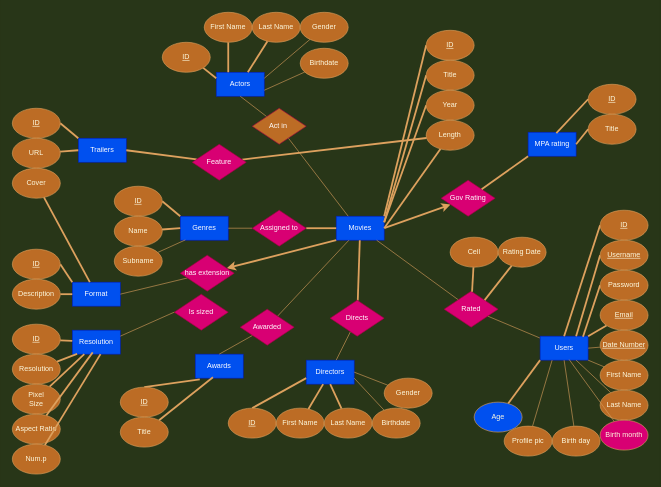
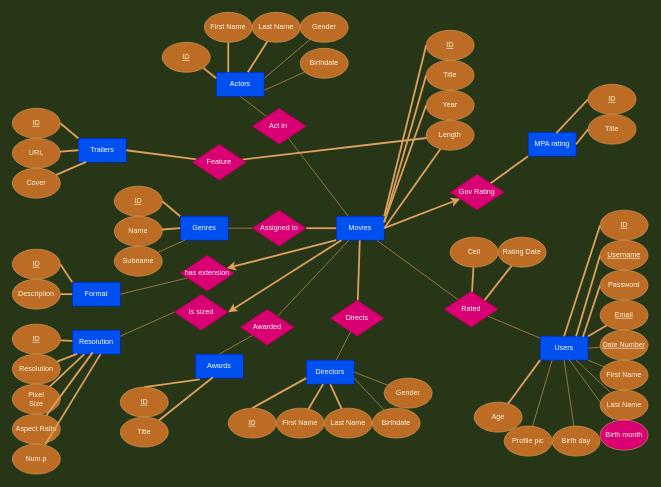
(279, 126) -> (279, 126)
(468, 198) -> (477, 192)
(67, 240) -> (71, 168)
none -> (287, 275)
(498, 417) -> (498, 417)
